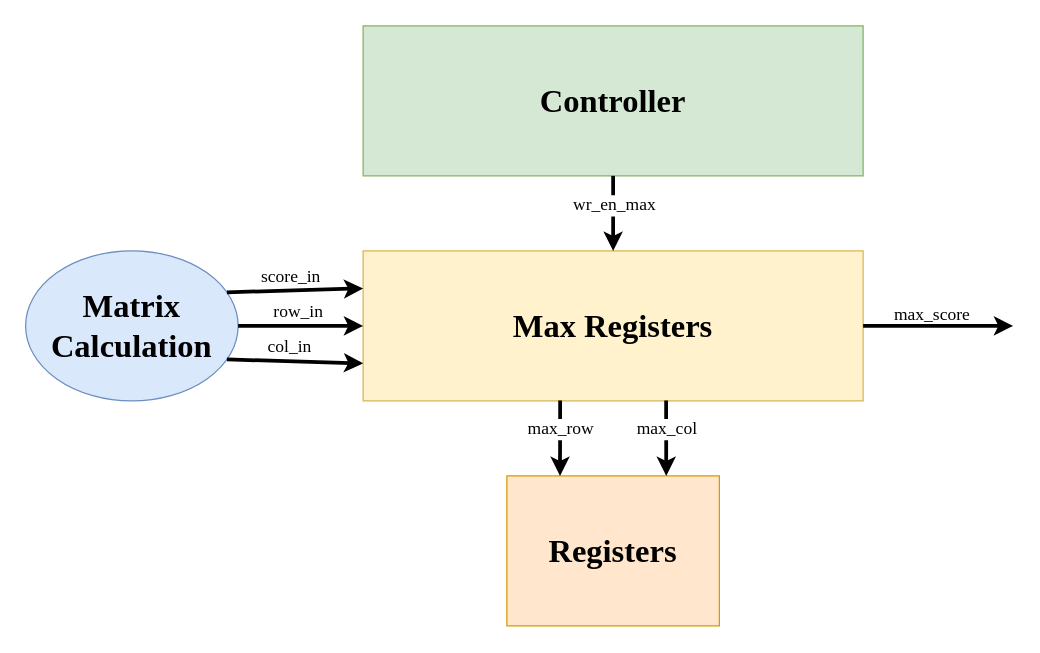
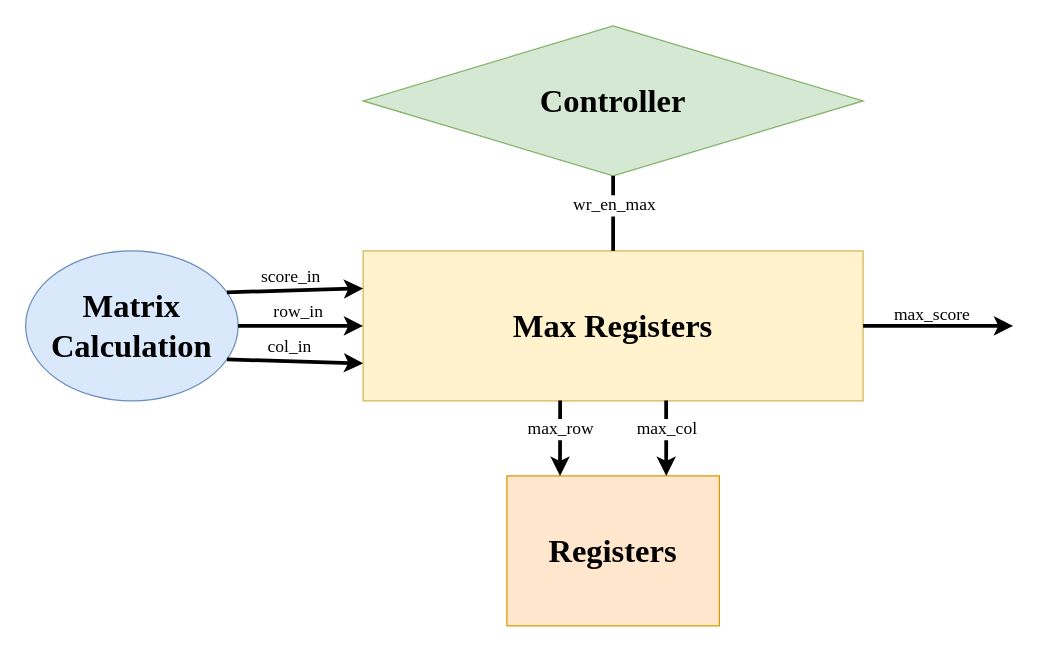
(613, 101) -> (613, 101)
(613, 235) -> (613, 242)
